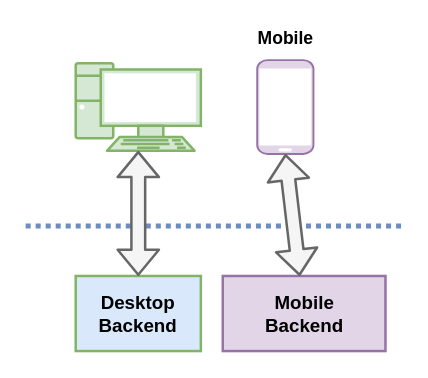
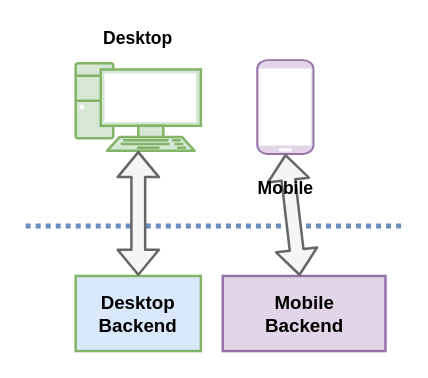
none -> (138, 38)
(285, 38) -> (285, 188)
